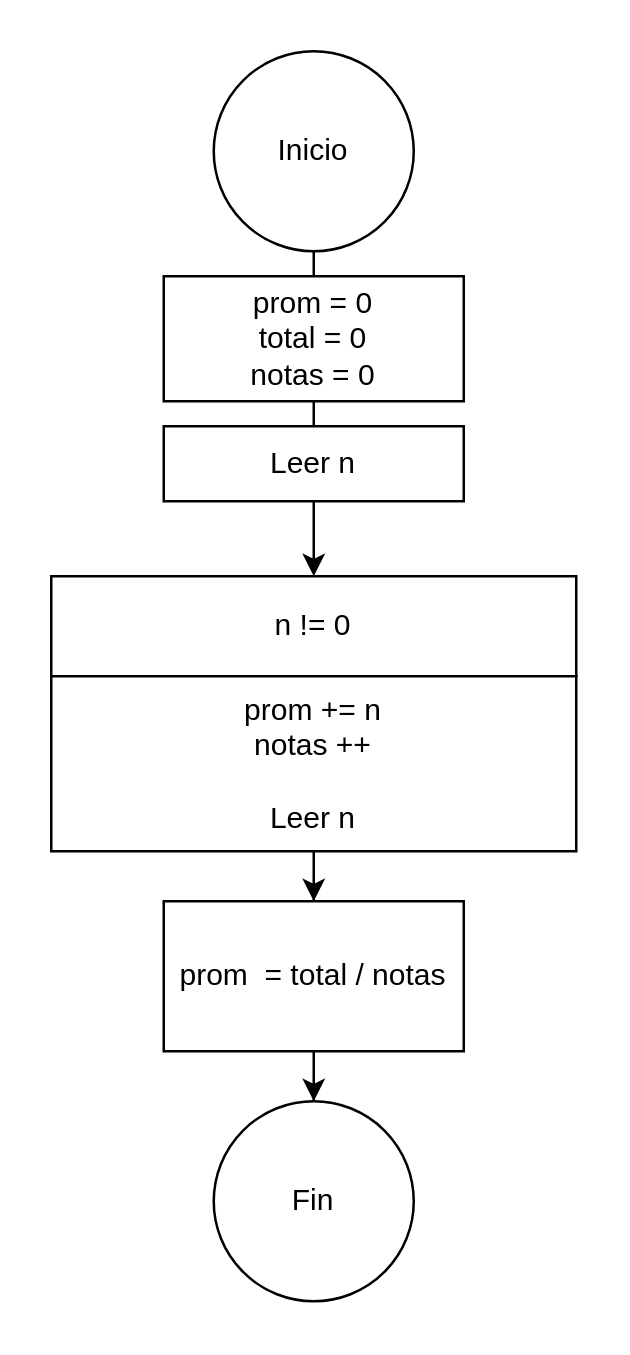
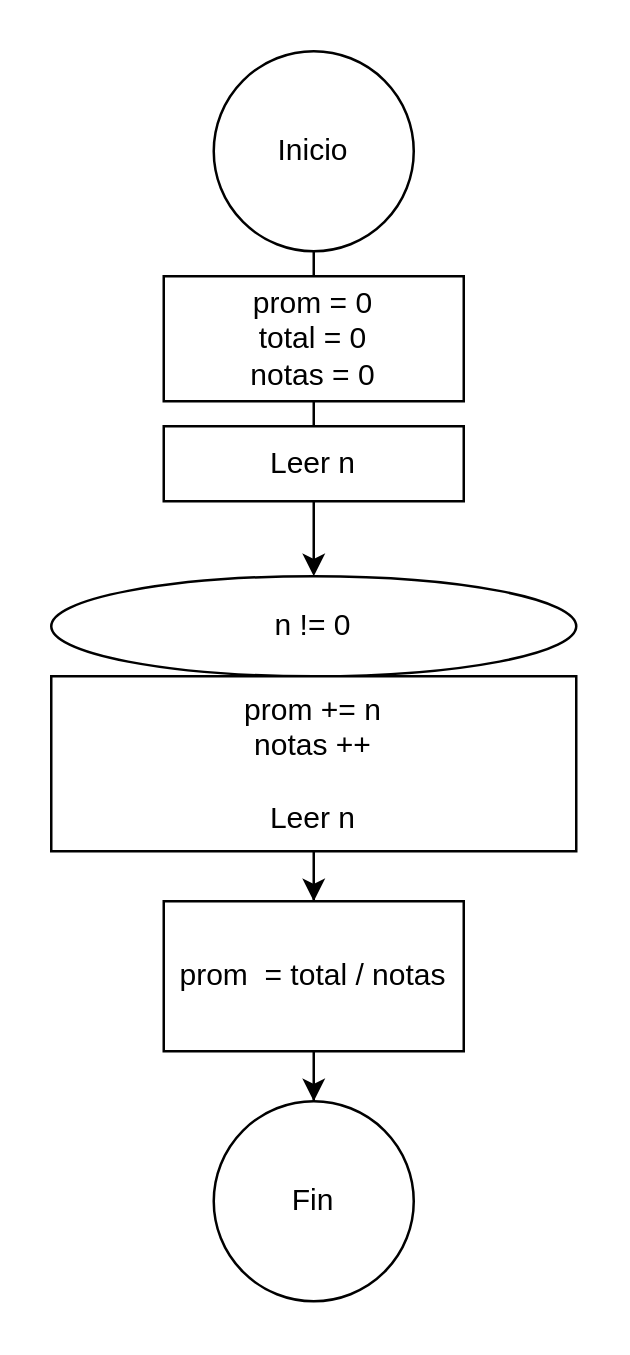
(314, 626) -> (314, 626)
